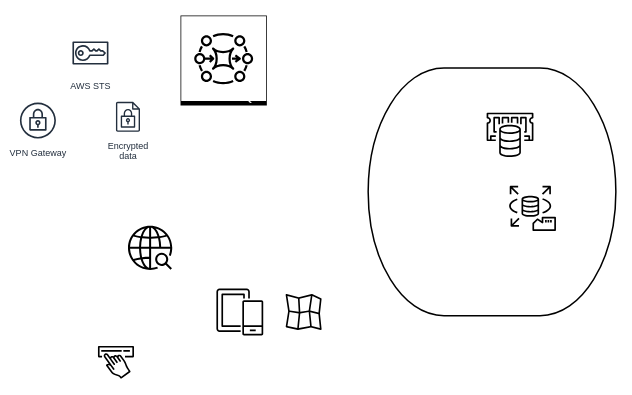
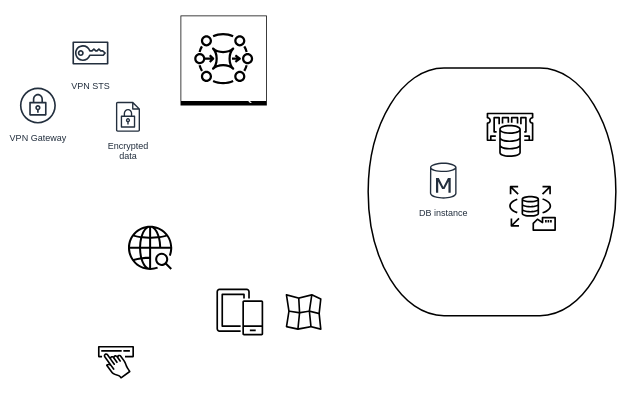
(91, 86) -> (91, 86)
(38, 120) -> (38, 105)
none -> (443, 180)
